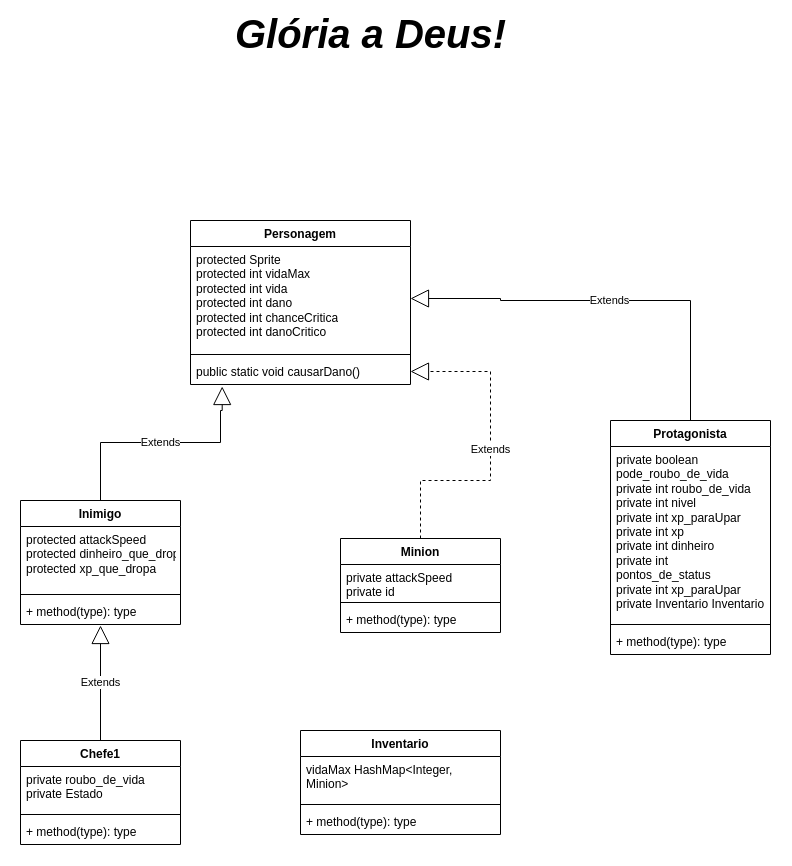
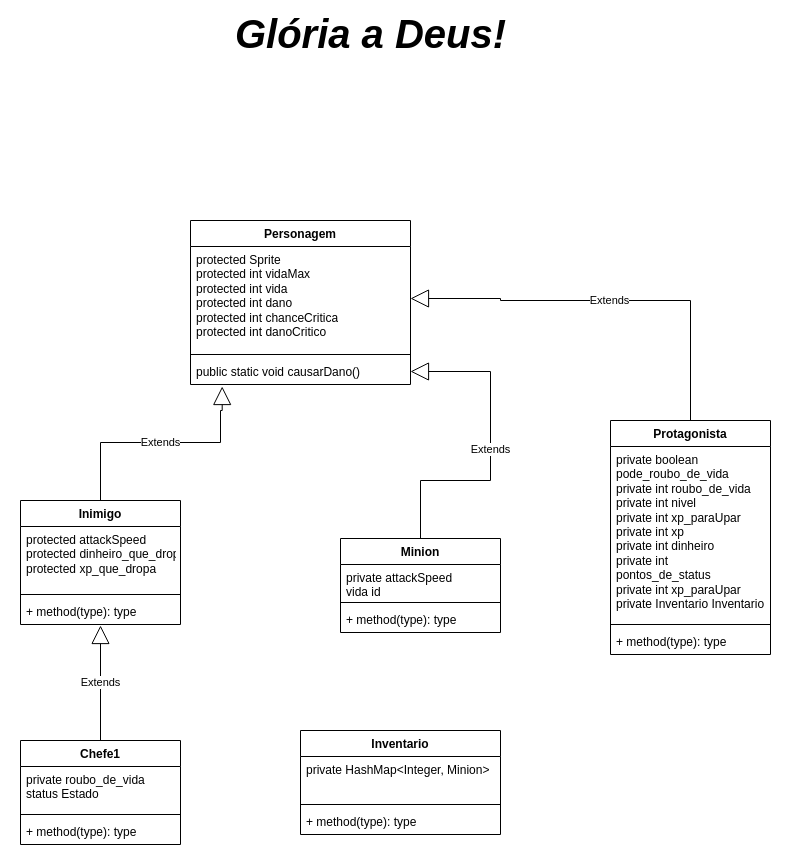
(440, 481) -> (440, 481)
(407, 586) -> (407, 586)
(402, 778) -> (402, 778)
(92, 788) -> (92, 788)
